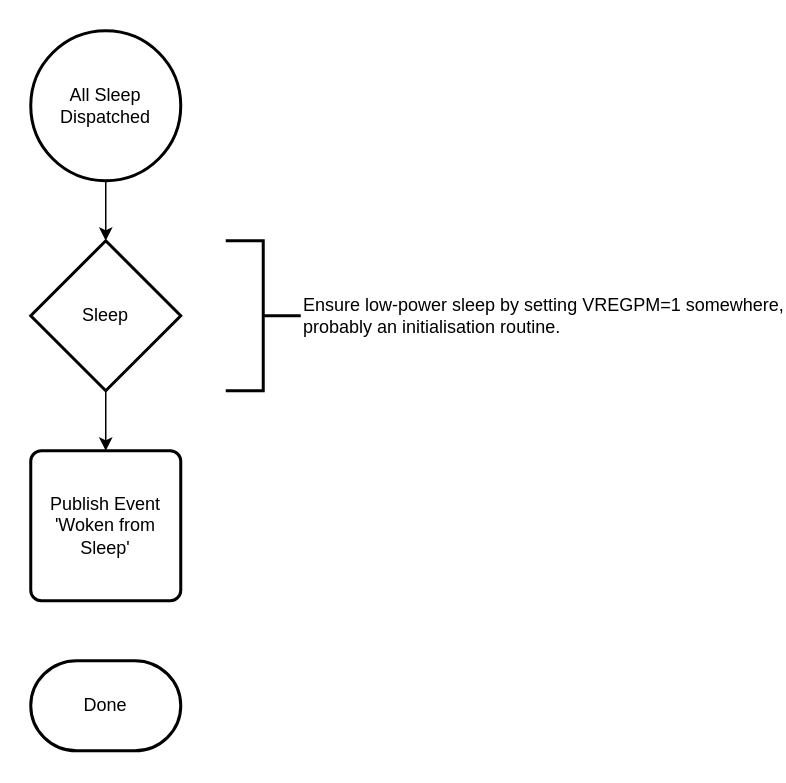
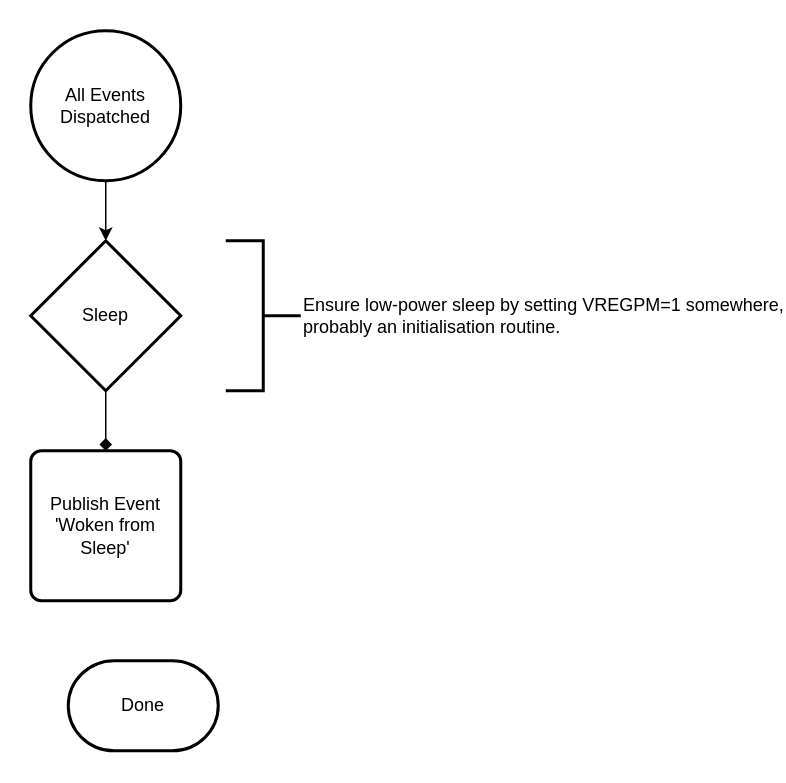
(106, 106) -> (106, 106)
(106, 439) -> (106, 438)
(106, 706) -> (143, 706)
